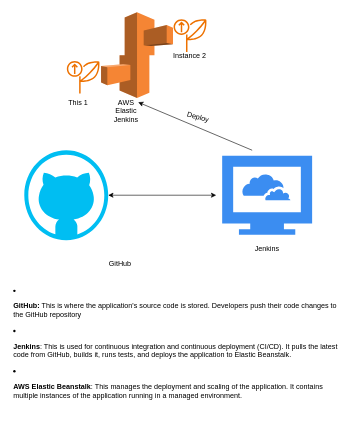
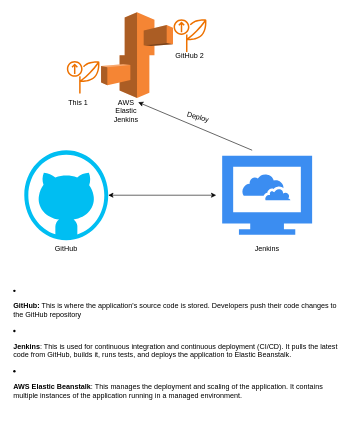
(190, 56) -> (190, 56)
(120, 264) -> (66, 249)
